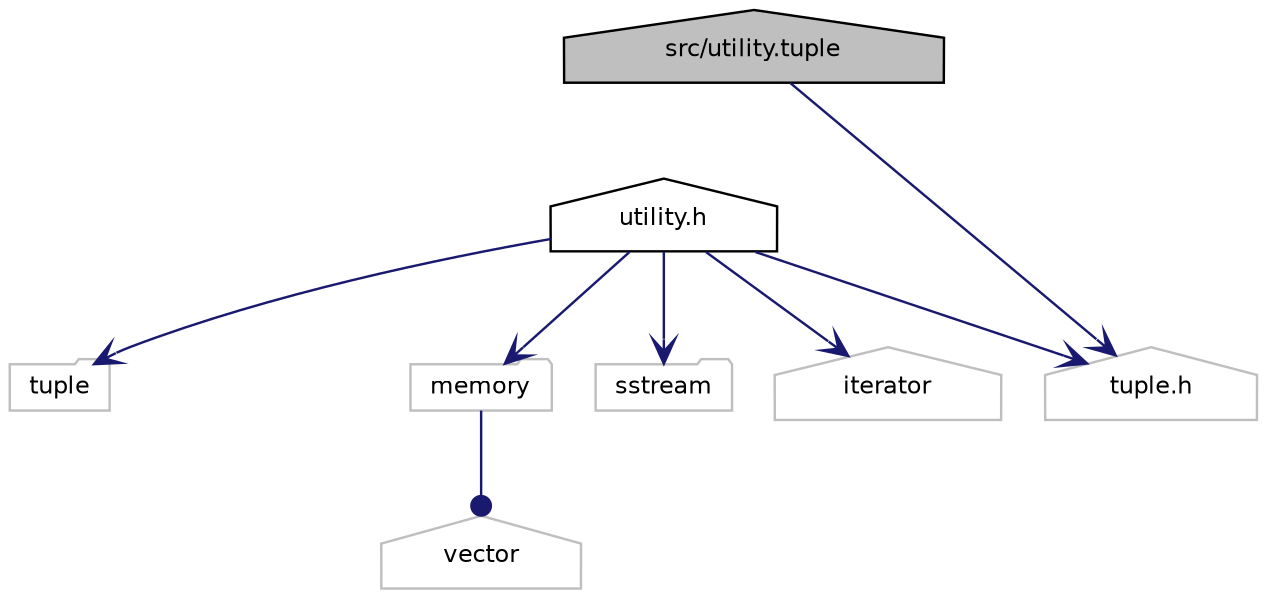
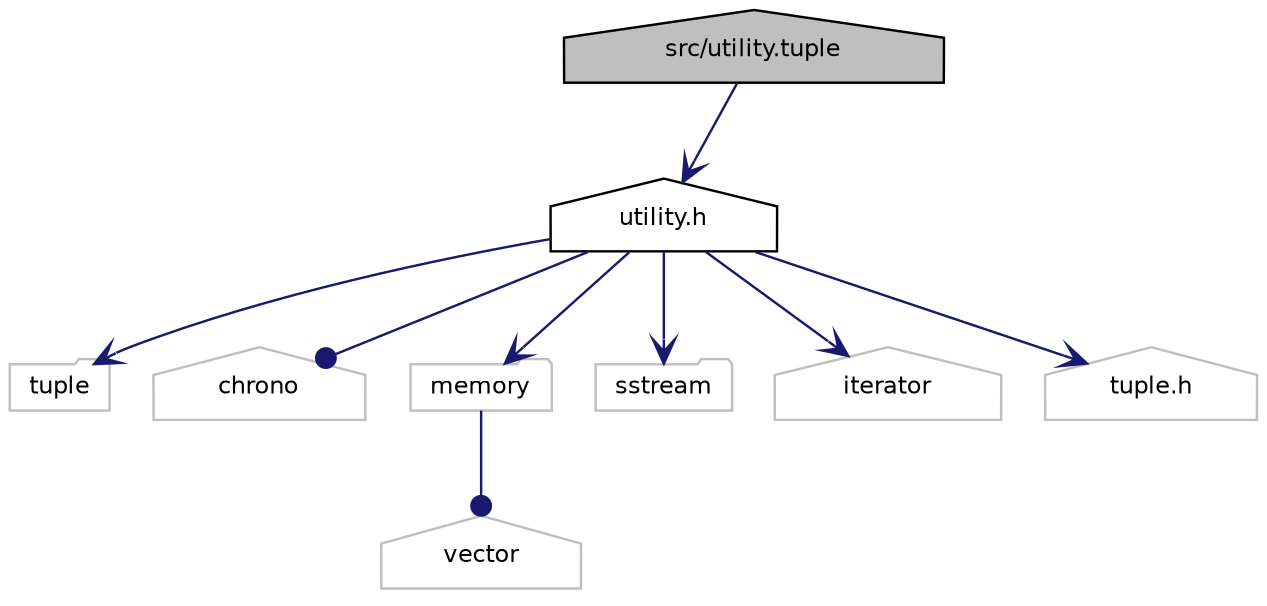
(943, 211) -> (716, 122)
none -> (259, 387)
